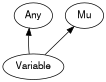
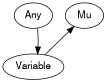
(29, 45) -> (38, 37)
